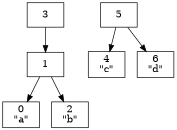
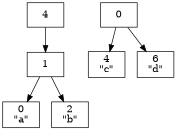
(46, 15) -> (46, 15)
(119, 15) -> (119, 15)
